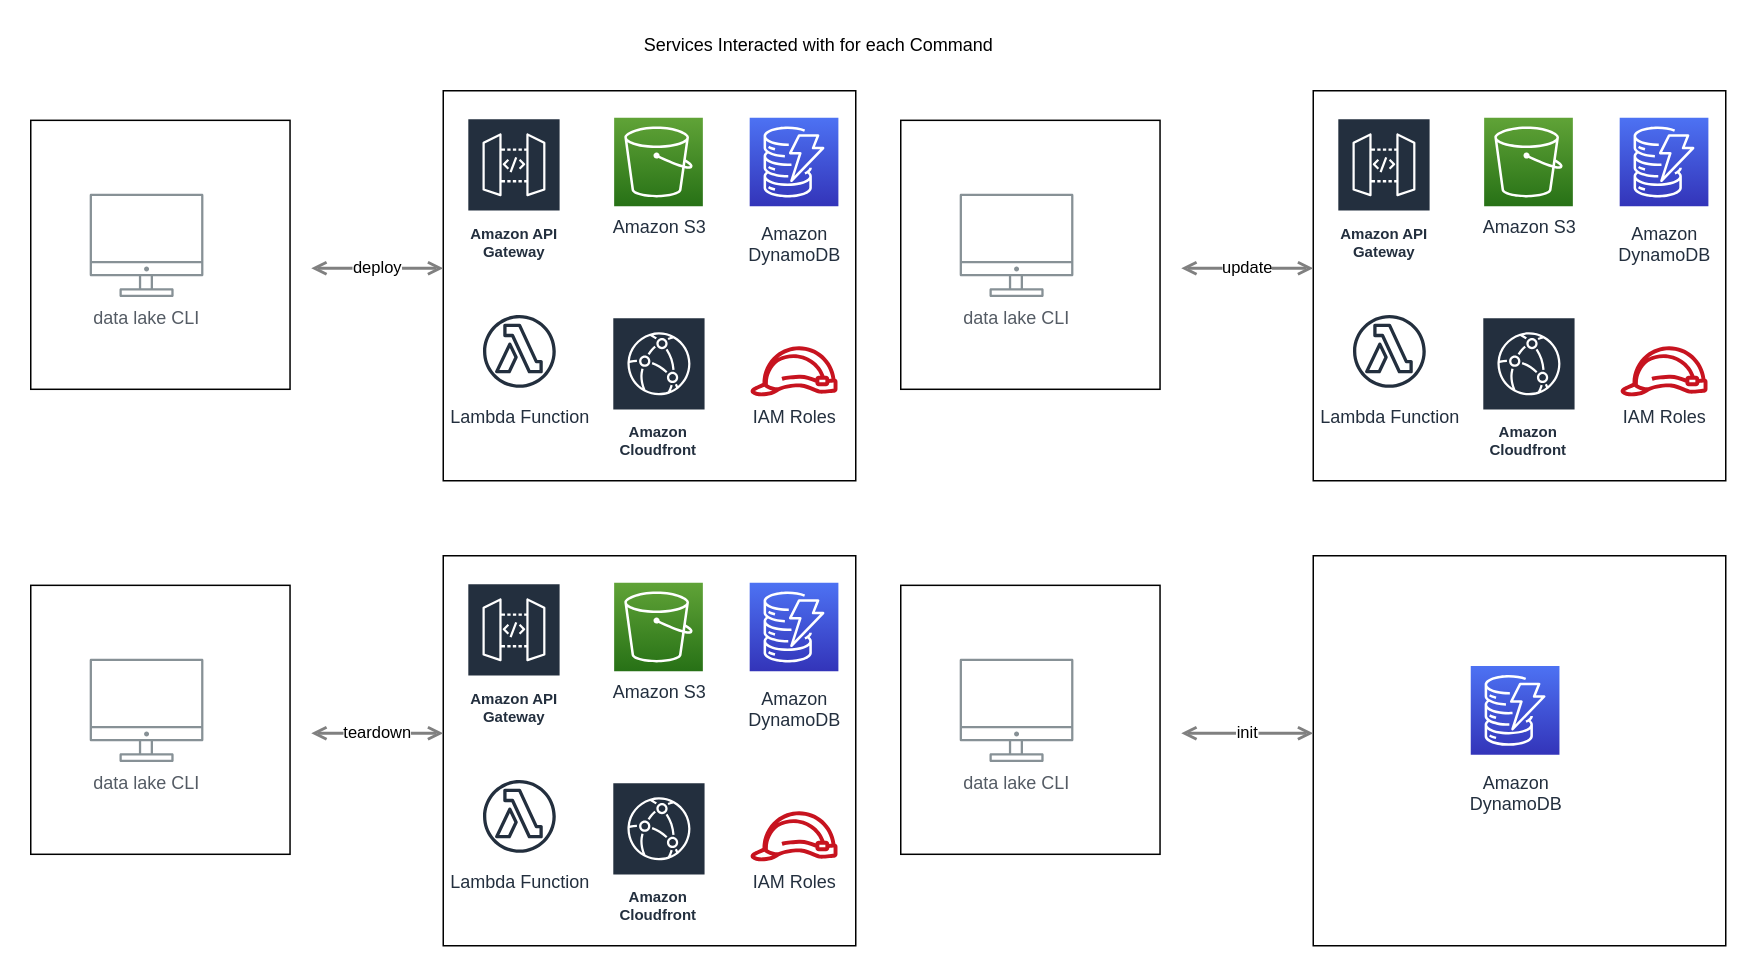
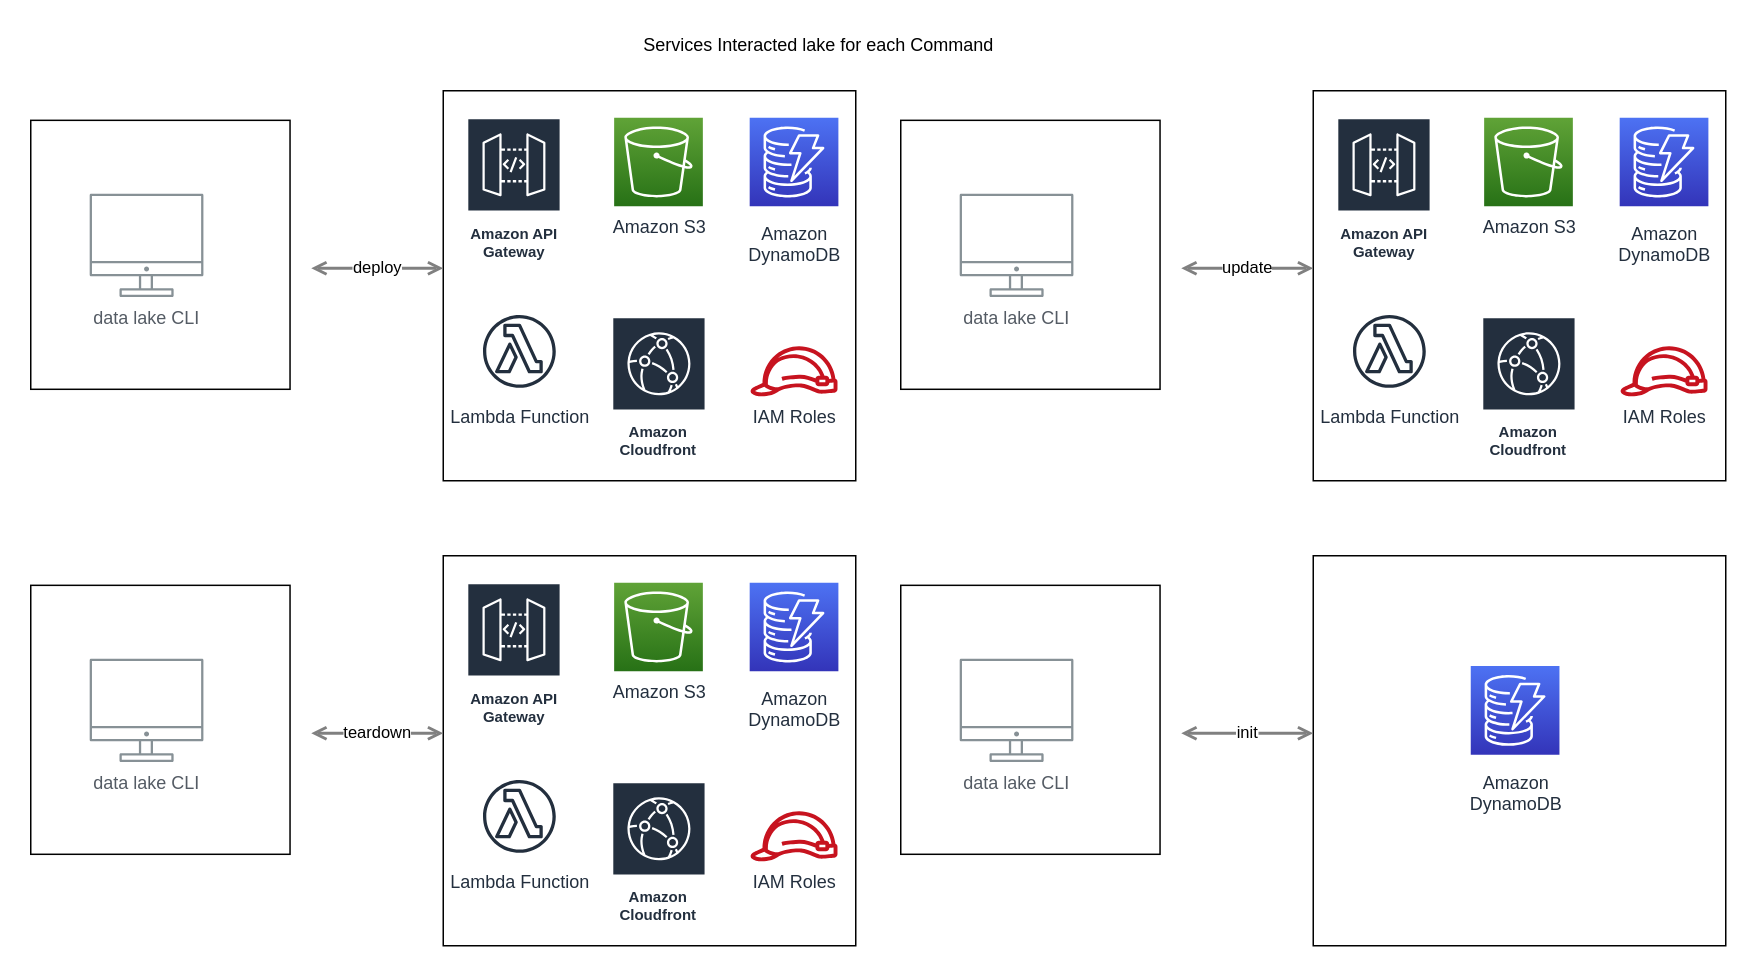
(819, 46) -> (819, 46)
